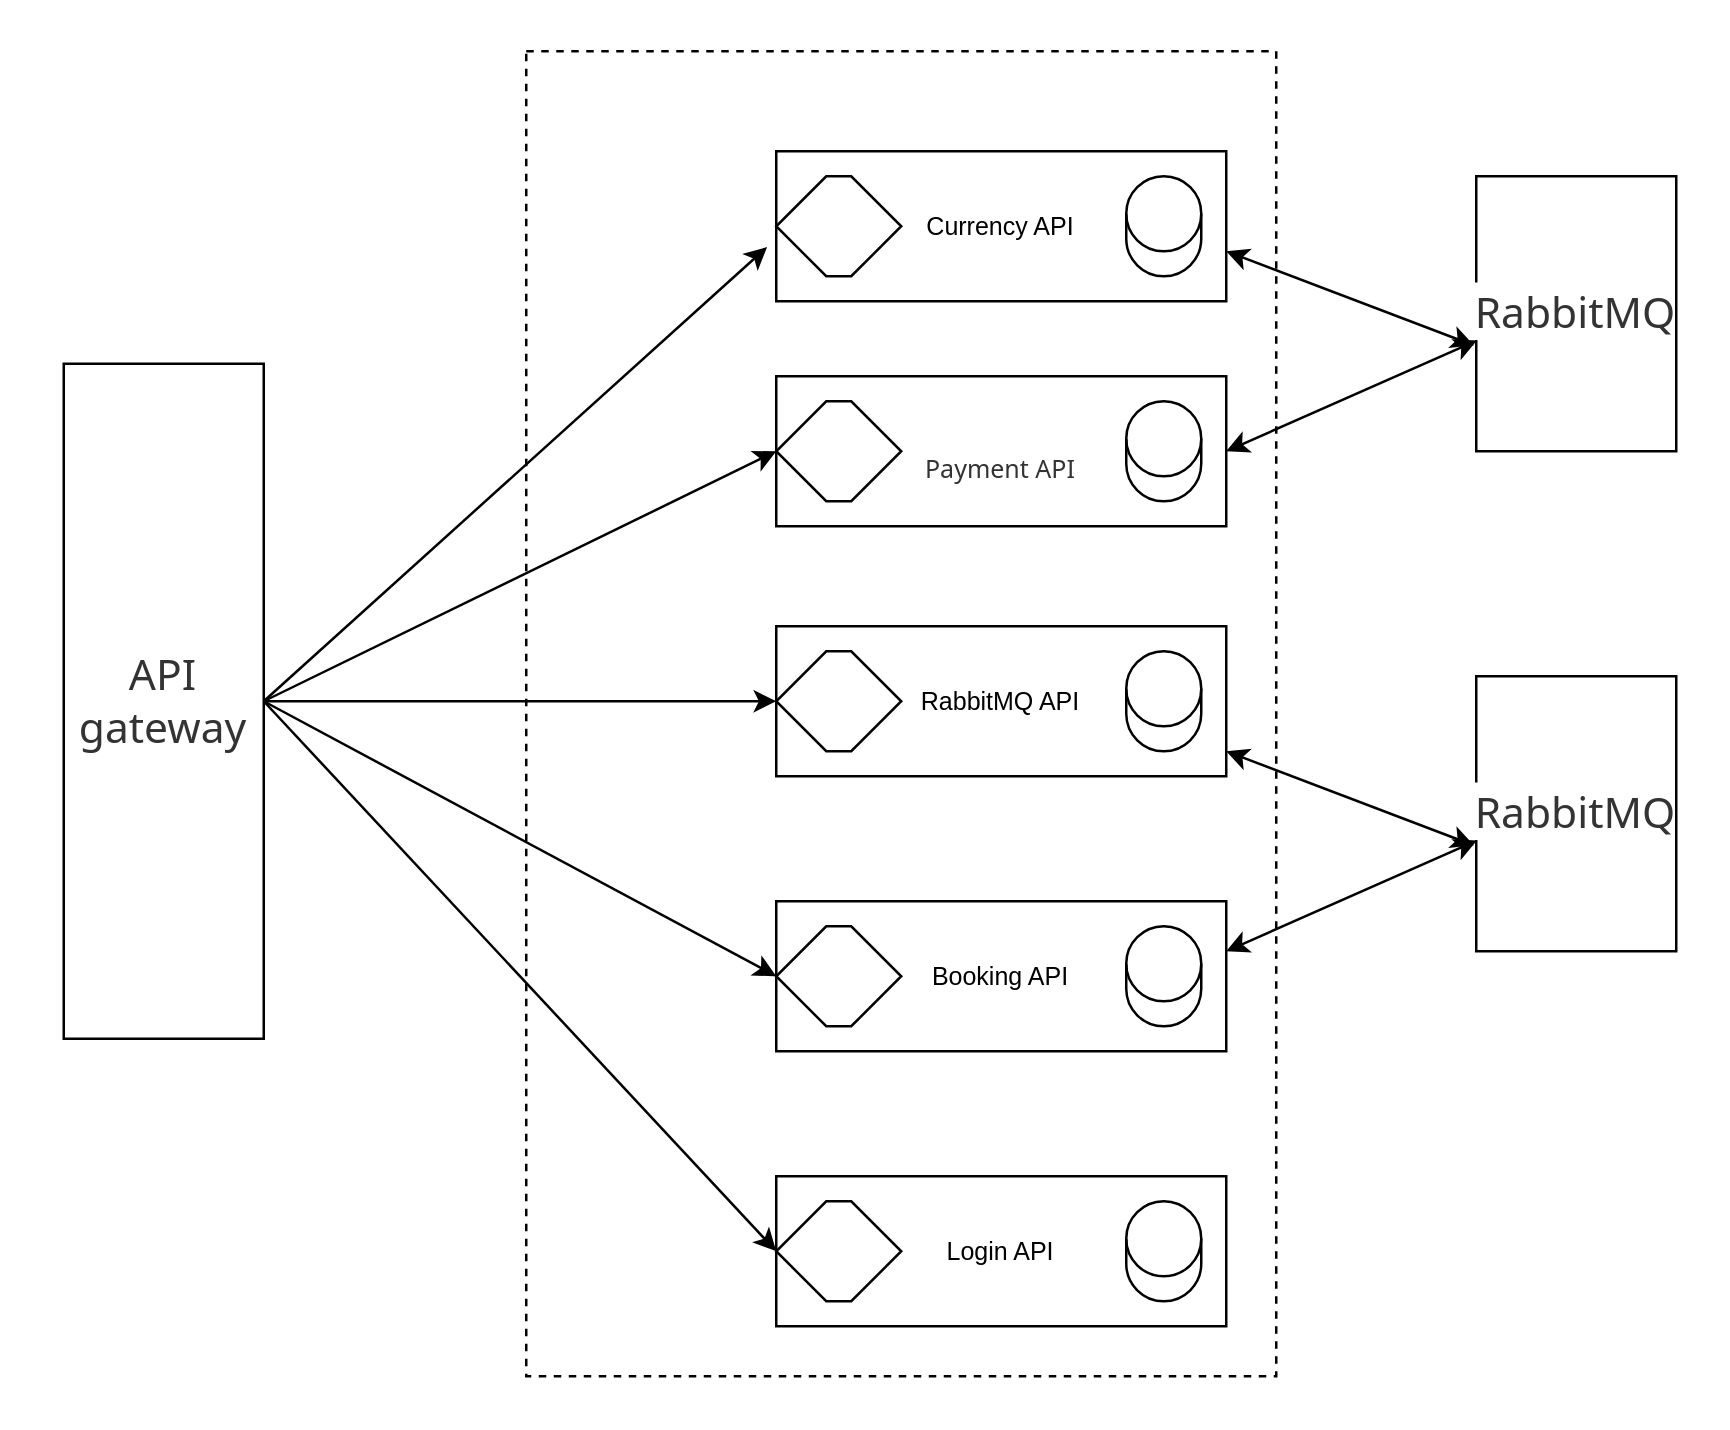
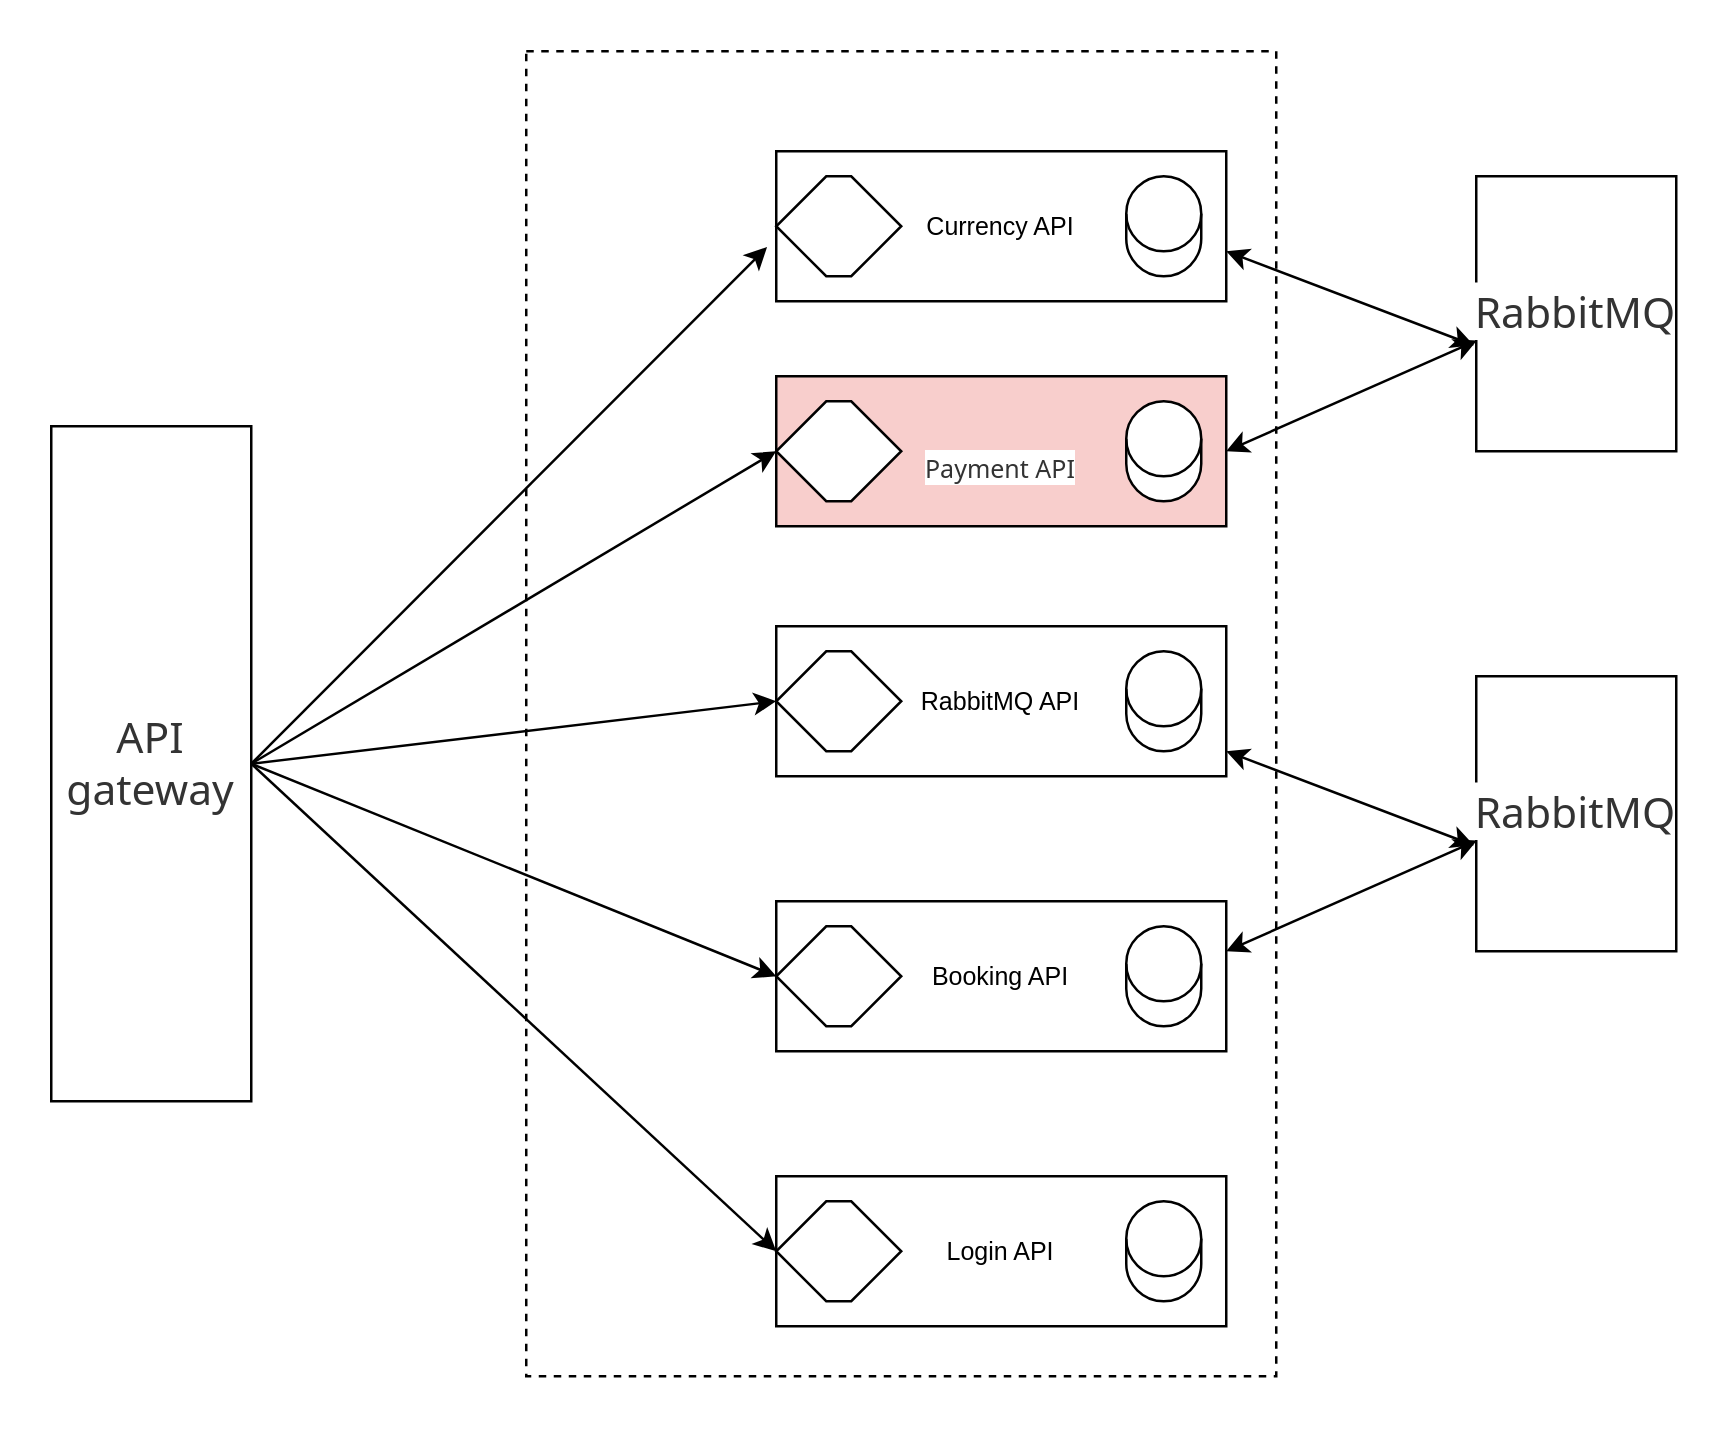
(1001, 451) -> (1001, 451)
(164, 701) -> (151, 764)
